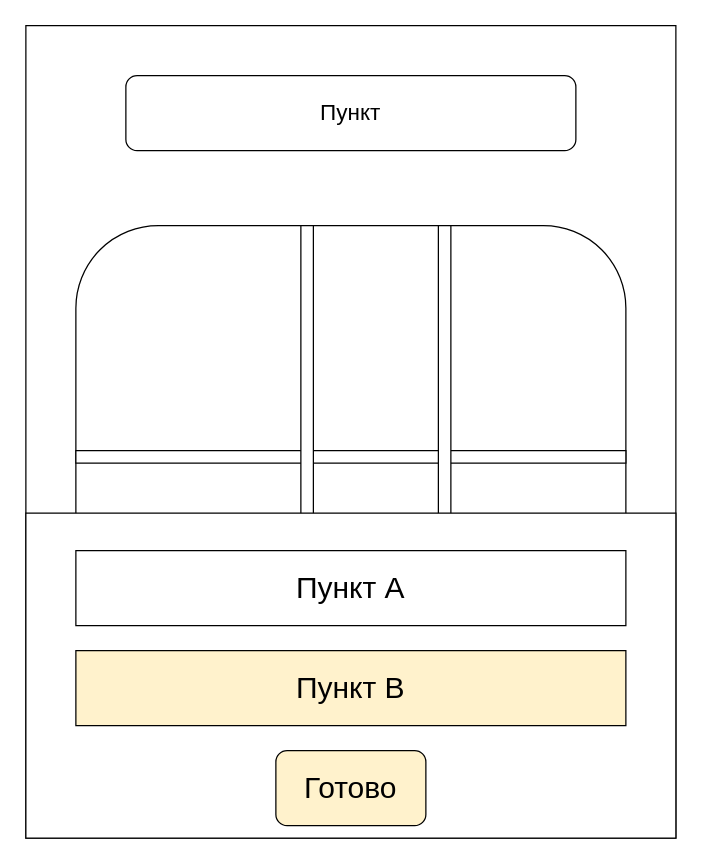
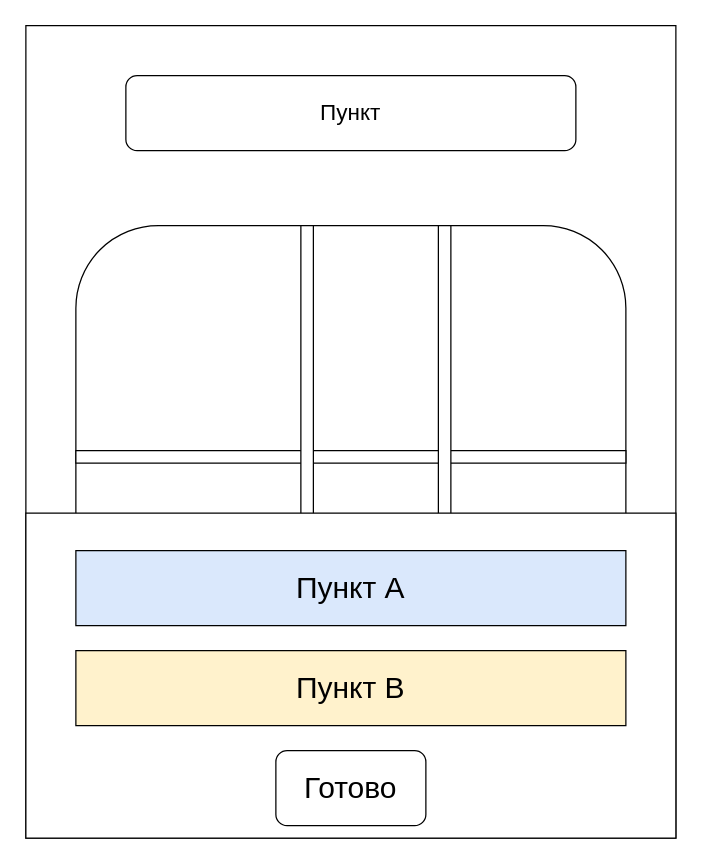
(351, 588) -> (351, 588)
(351, 788) -> (351, 788)
